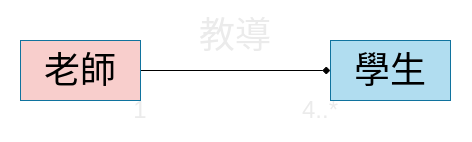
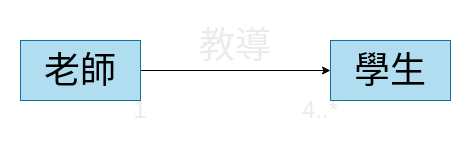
(236, 36) -> (236, 46)
(81, 71) -> (81, 71)
(322, 71) -> (322, 71)
